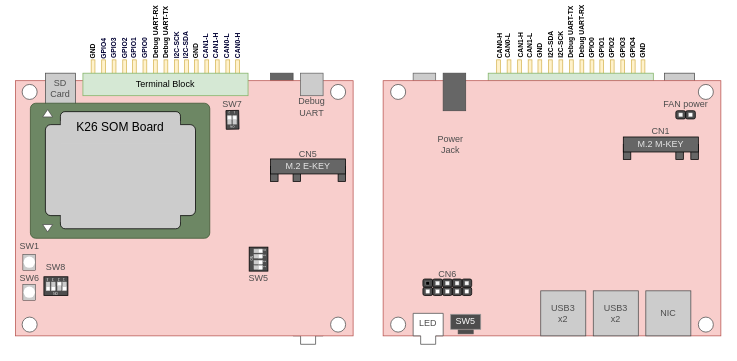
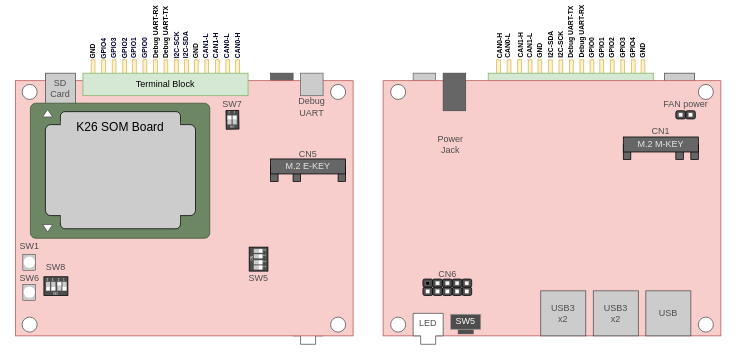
(668, 313) -> (668, 313)
